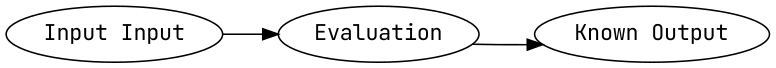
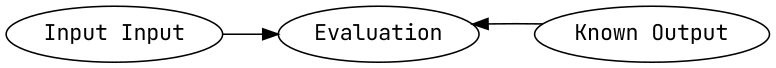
(500, 45) -> (515, 24)
